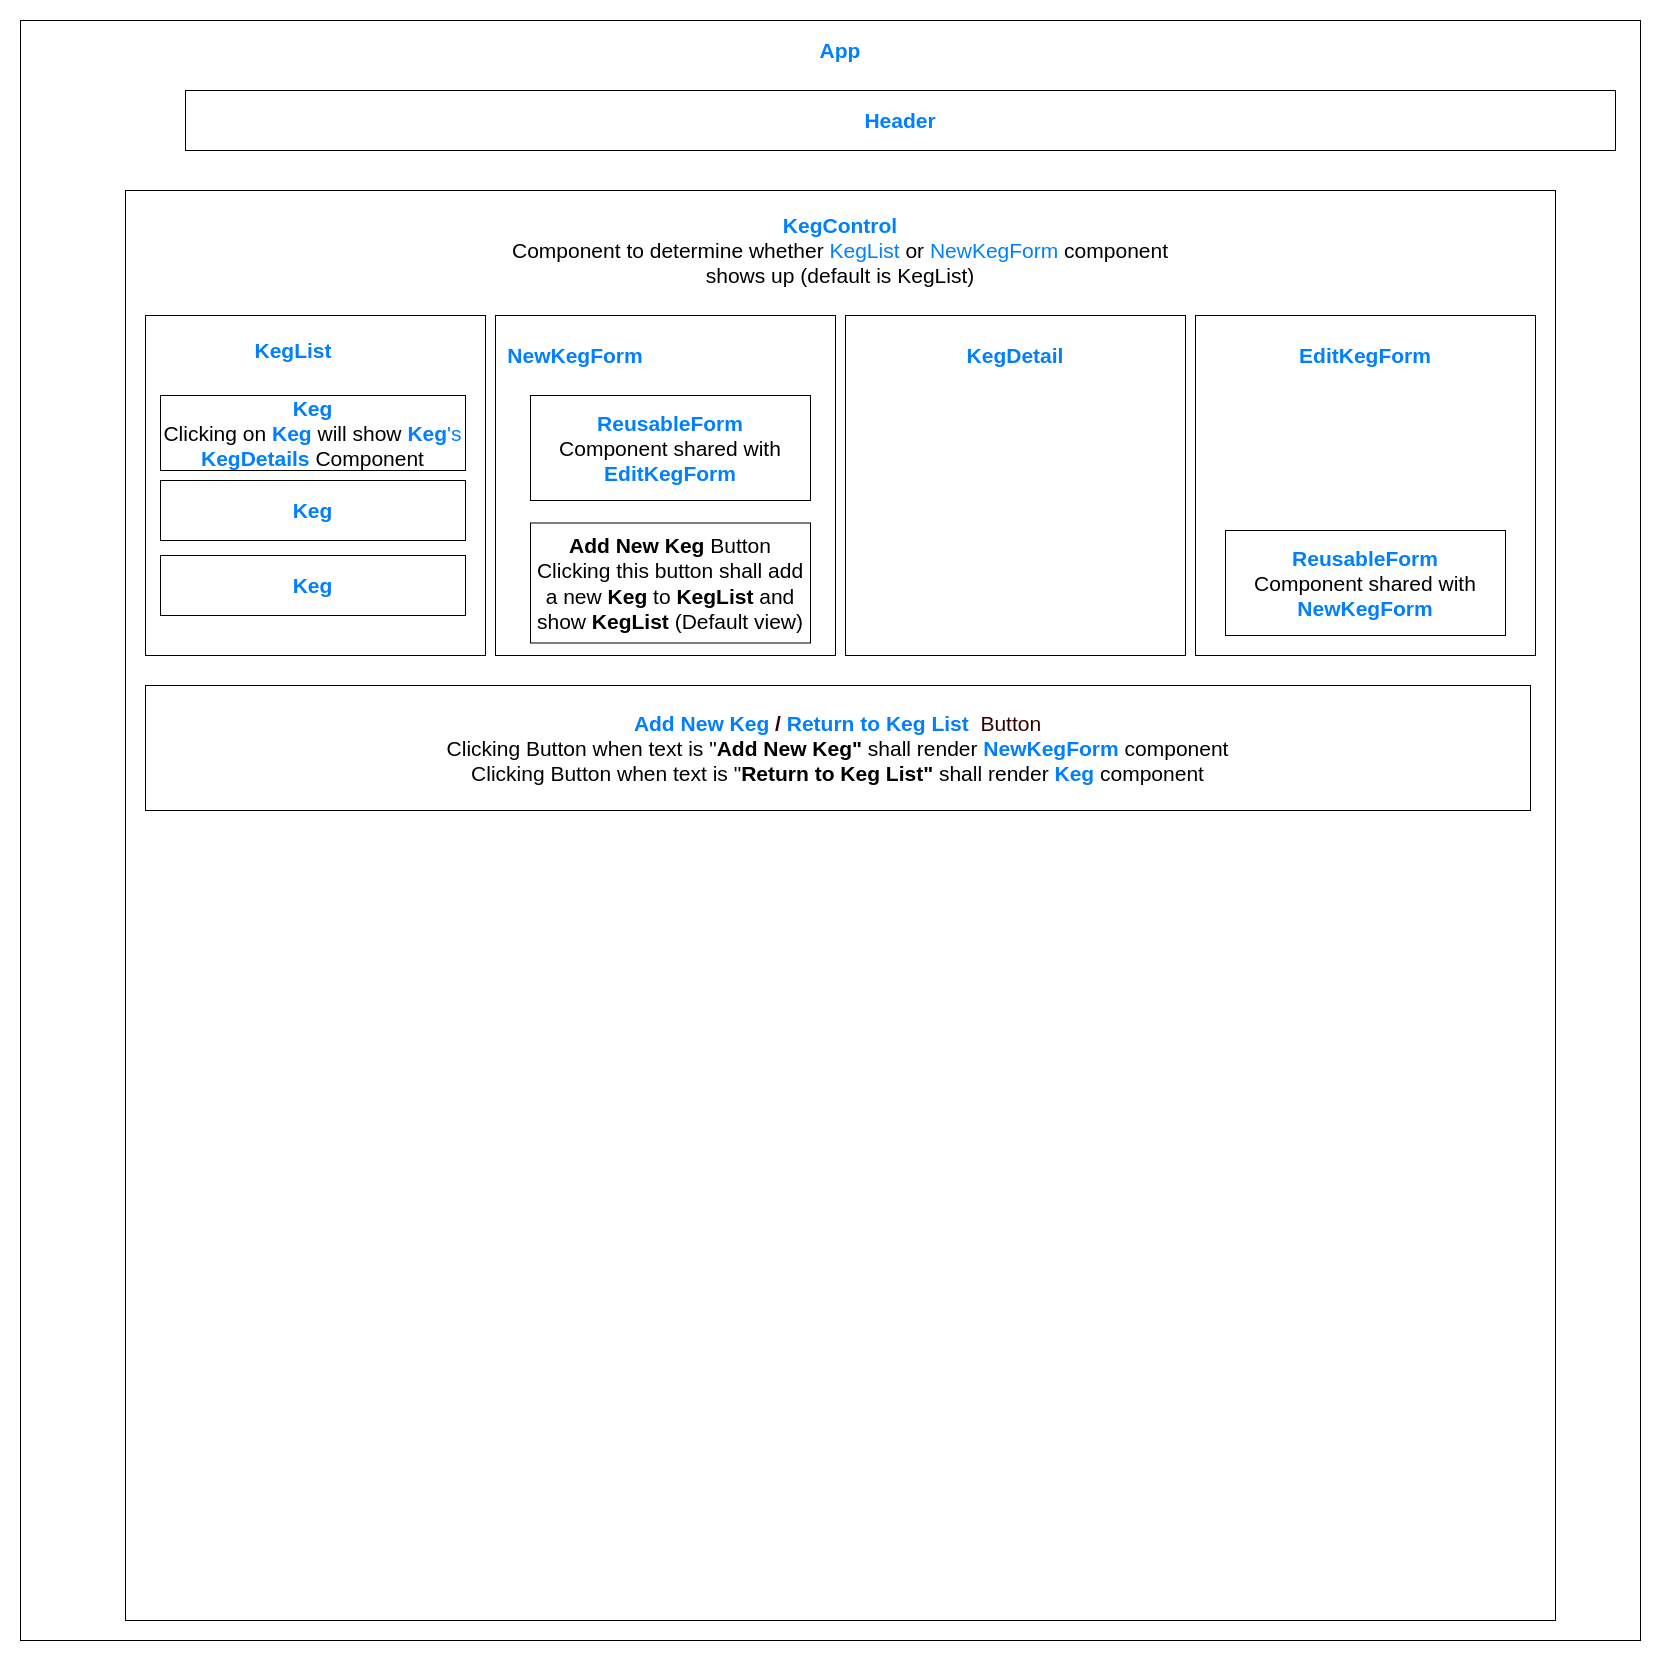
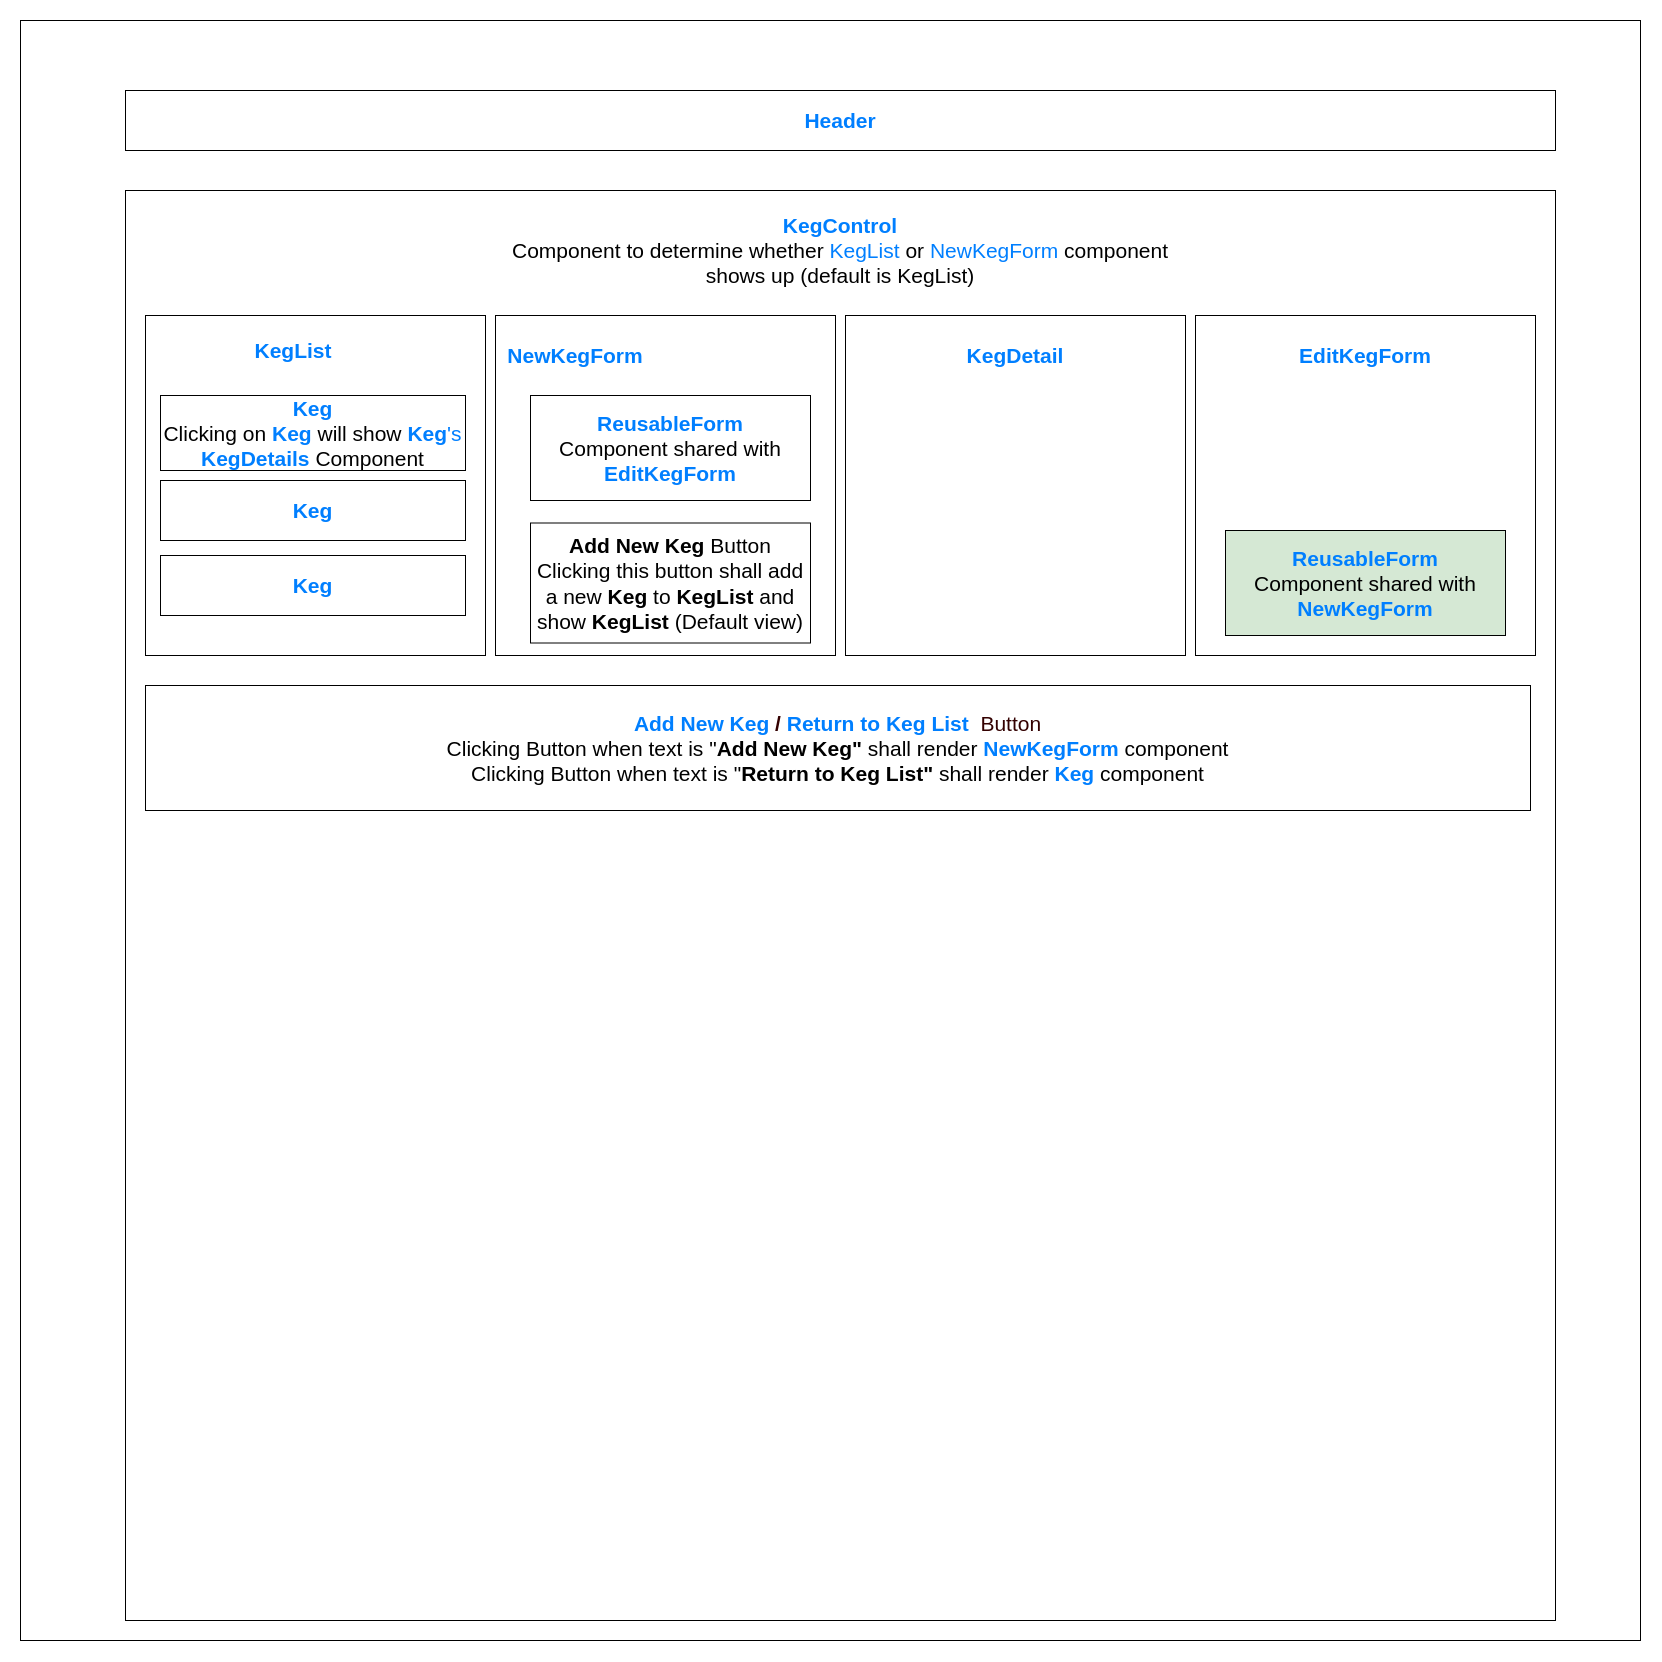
(841, 51) -> none
(901, 121) -> (841, 121)
(1366, 583) -> (1366, 583)
